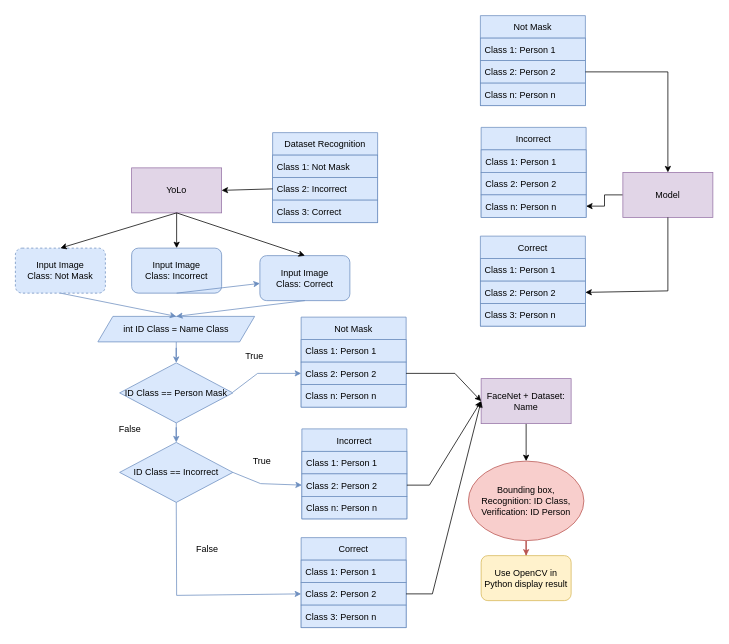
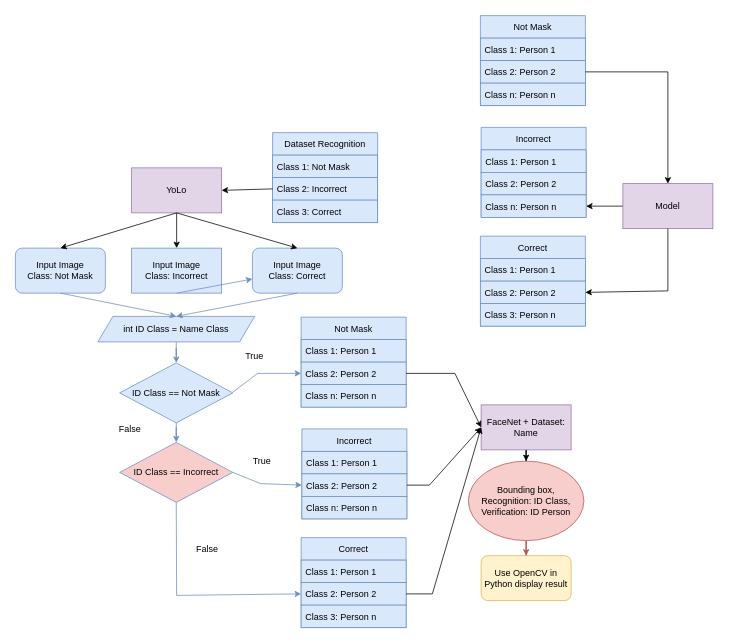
(668, 195) -> (668, 206)
(60, 270) -> (60, 270)
(177, 270) -> (177, 270)
(305, 278) -> (297, 270)
(176, 393) -> (176, 393)
(526, 401) -> (526, 427)
(176, 472) -> (176, 472)
